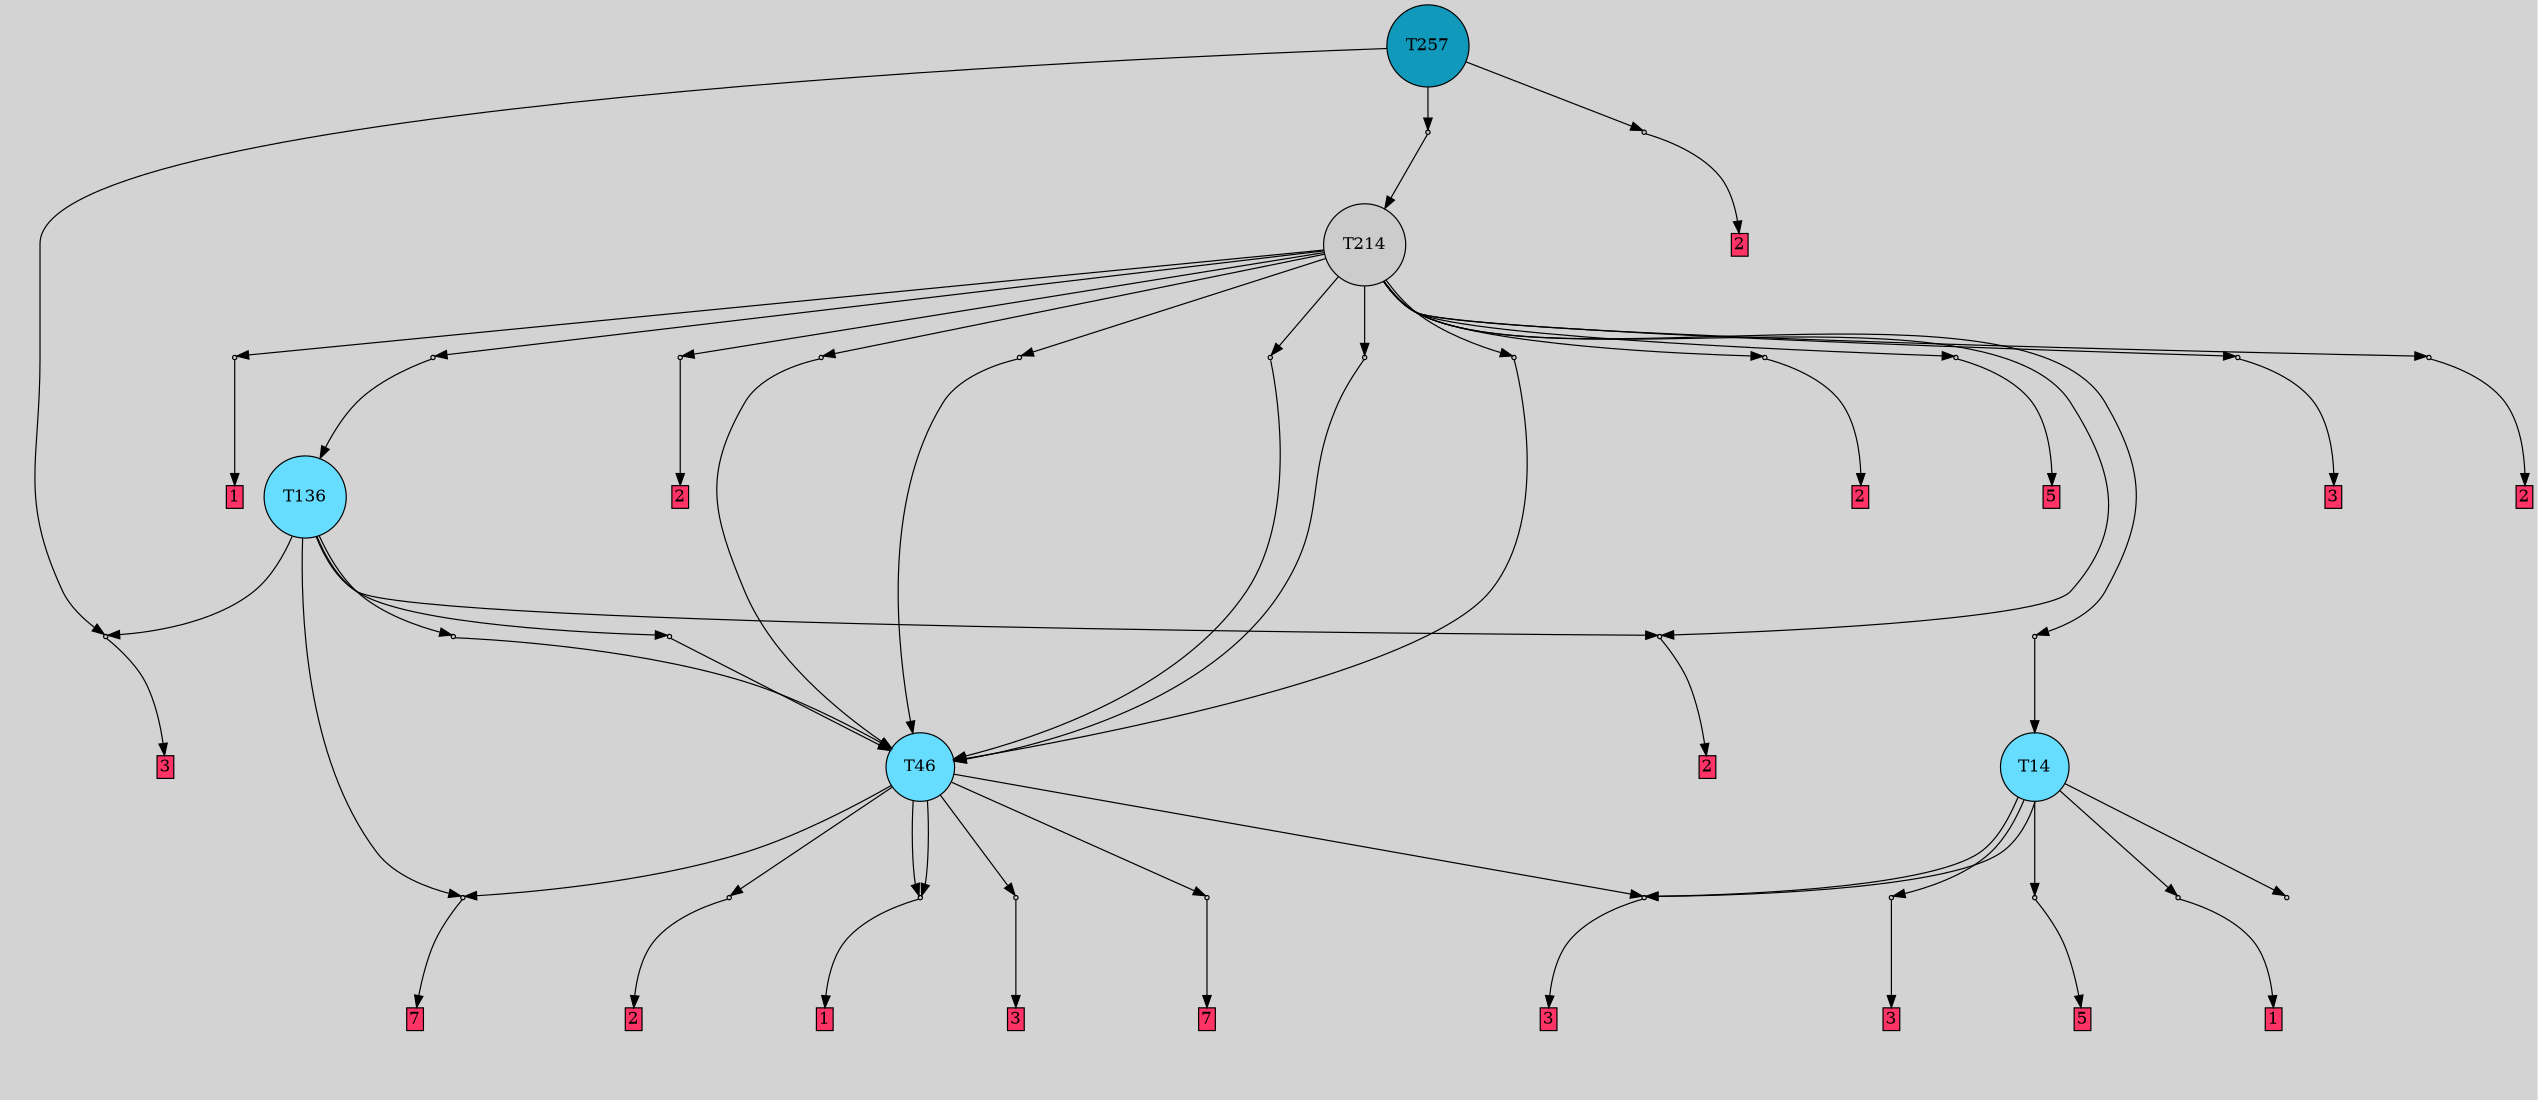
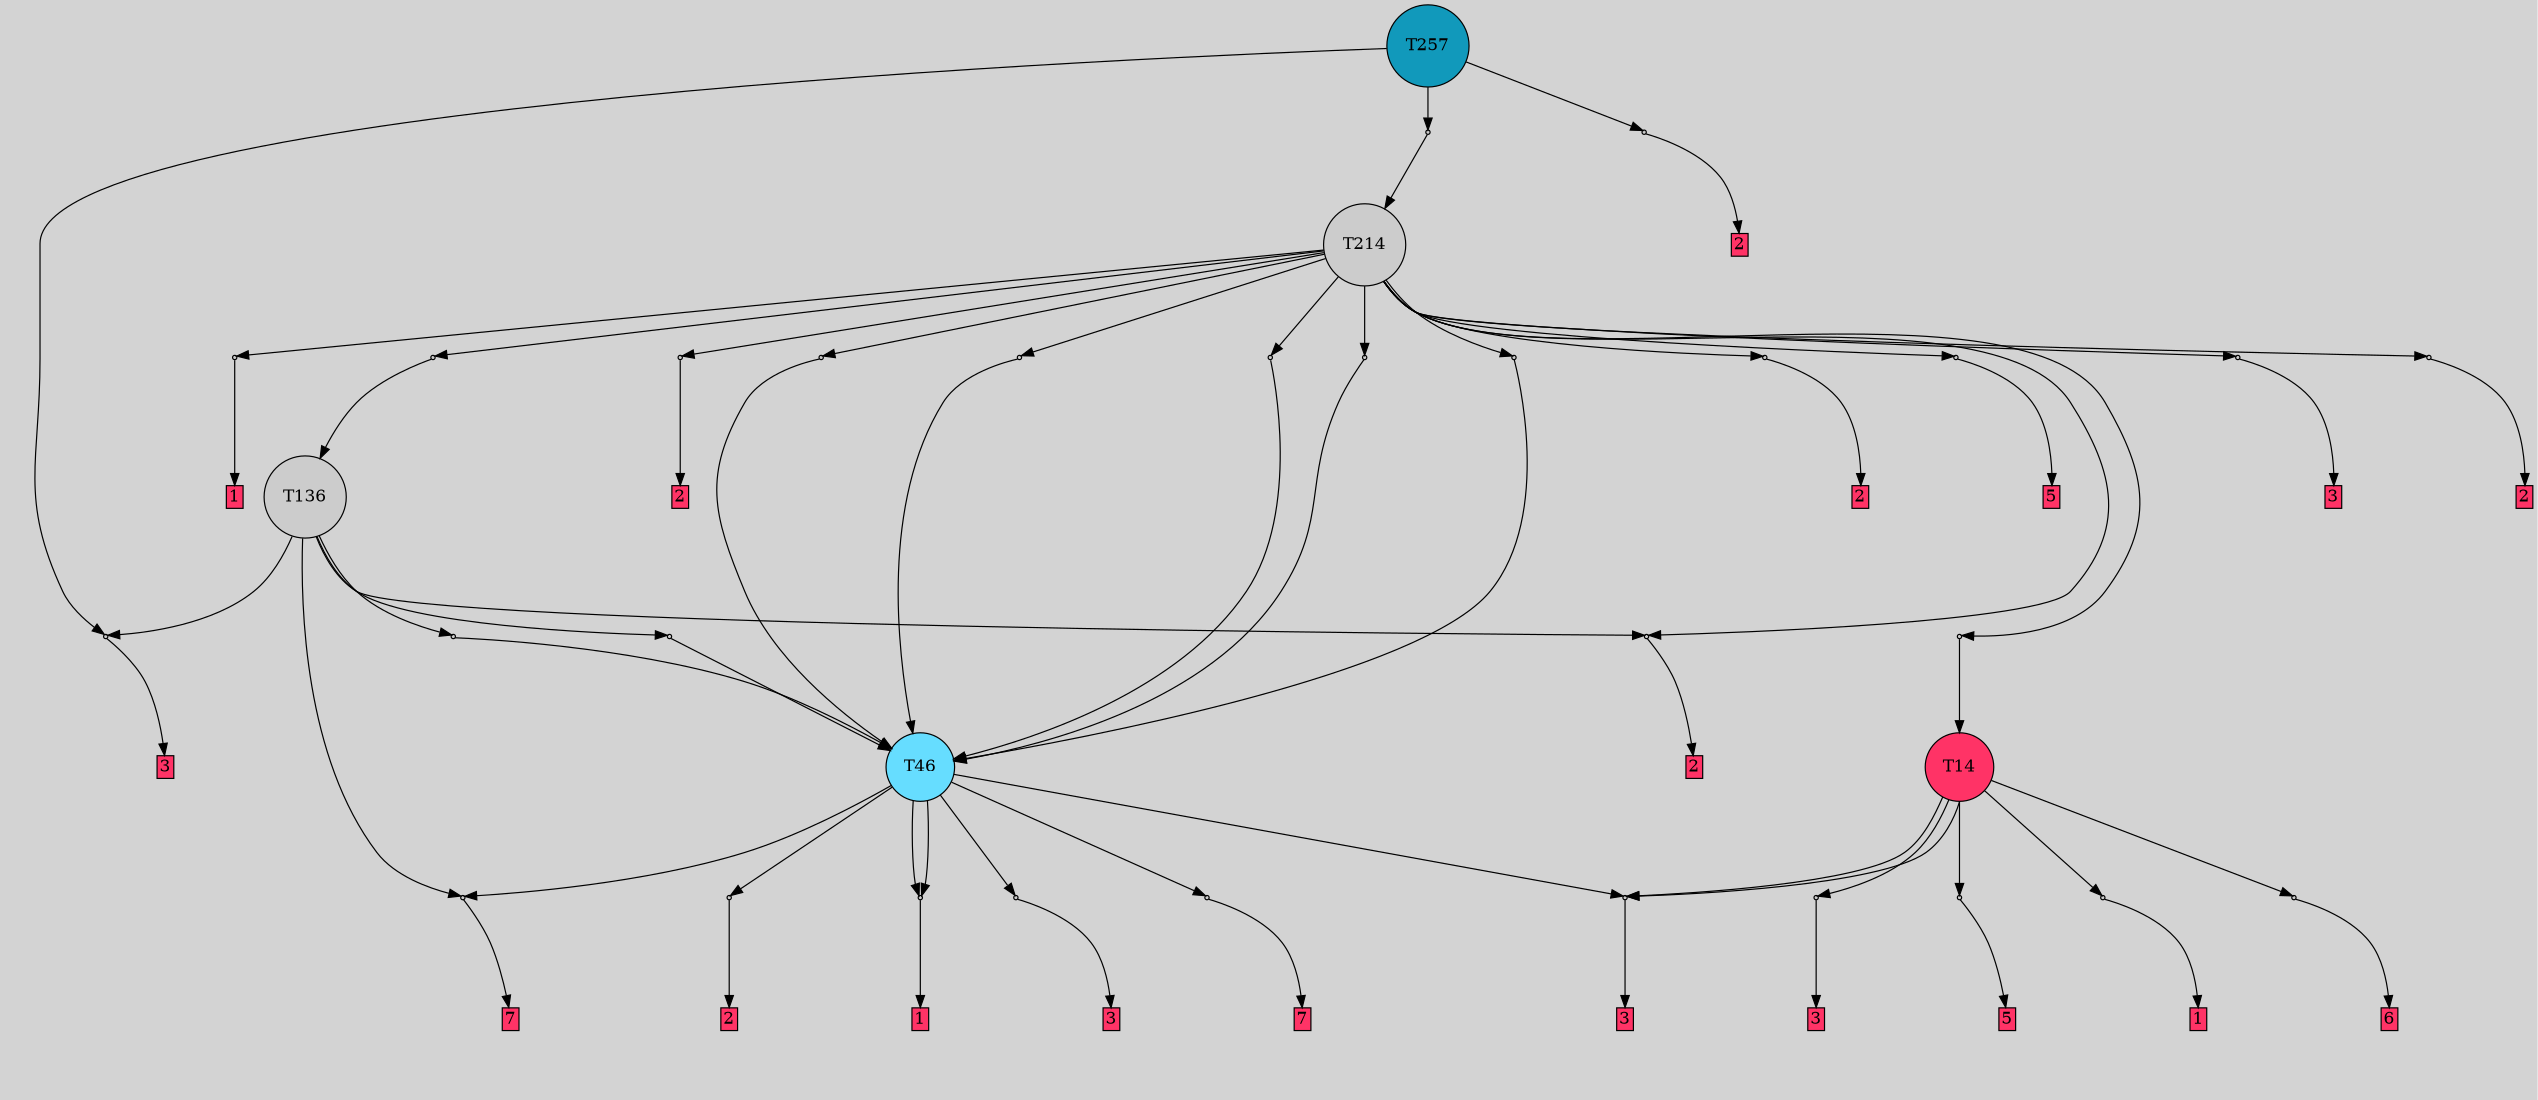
(305, 497) -> (305, 497)
(2035, 767) -> (1959, 767)
none -> (2389, 1019)
